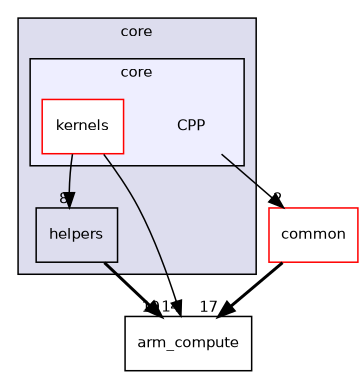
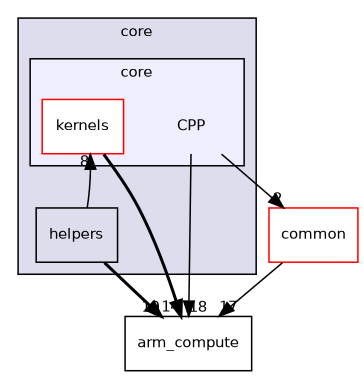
(70, 175) -> (89, 189)
(147, 225) -> (147, 225)
none -> (190, 227)
(257, 284) -> (257, 284)
